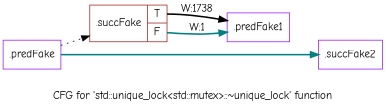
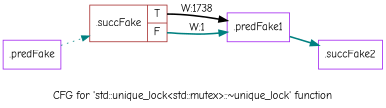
(72, 42) -> (72, 42)
(186, 55) -> (300, 40)
